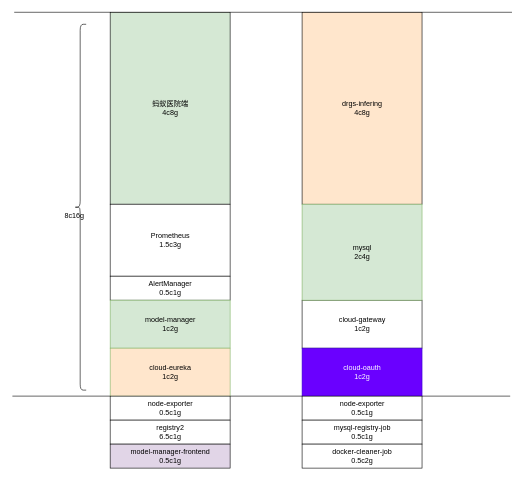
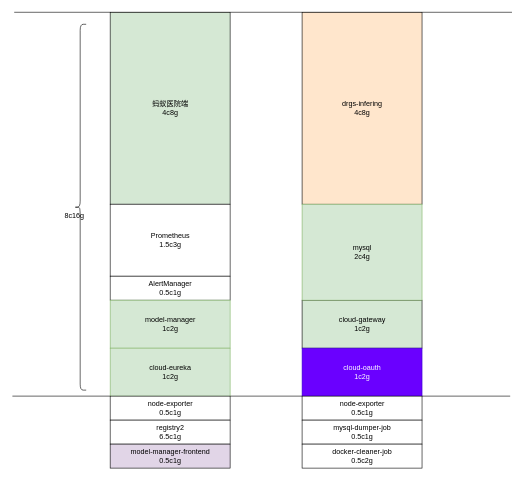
(362, 324) -> (362, 324)
(170, 372) -> (170, 372)
(362, 432) -> (362, 432)
